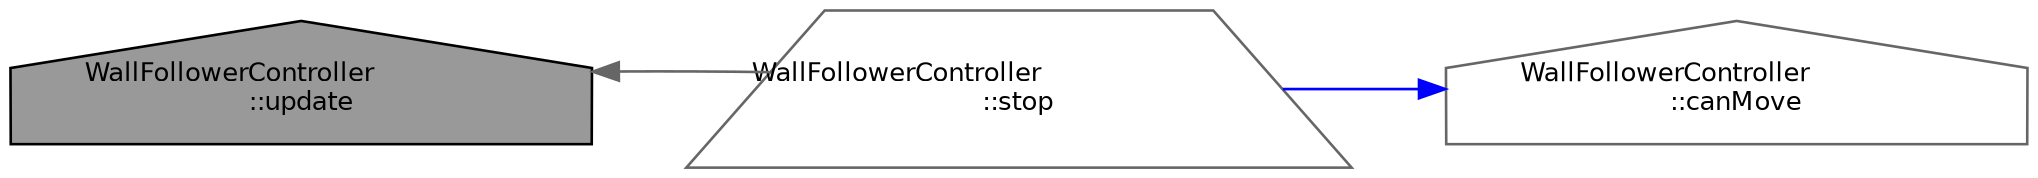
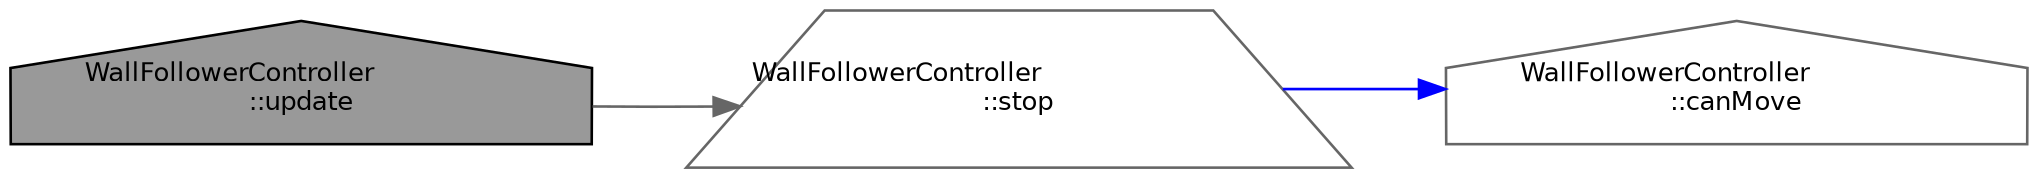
(694, 71) -> (653, 107)
